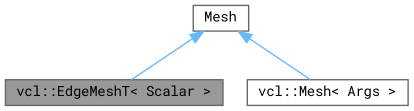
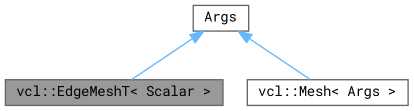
(221, 18) -> (221, 18)
